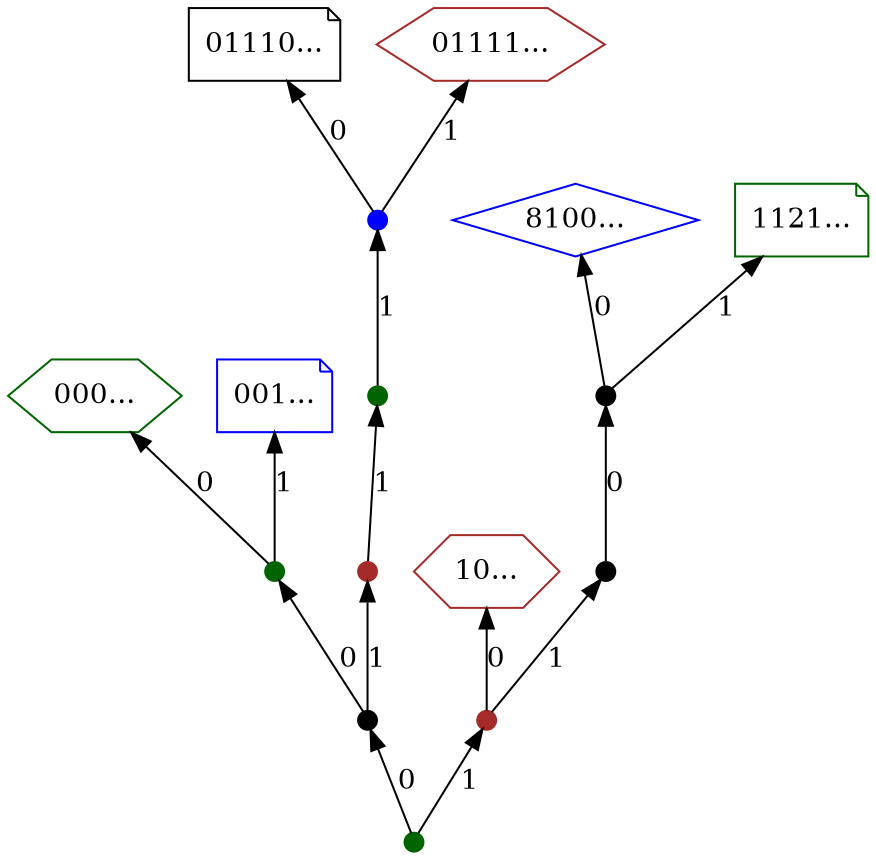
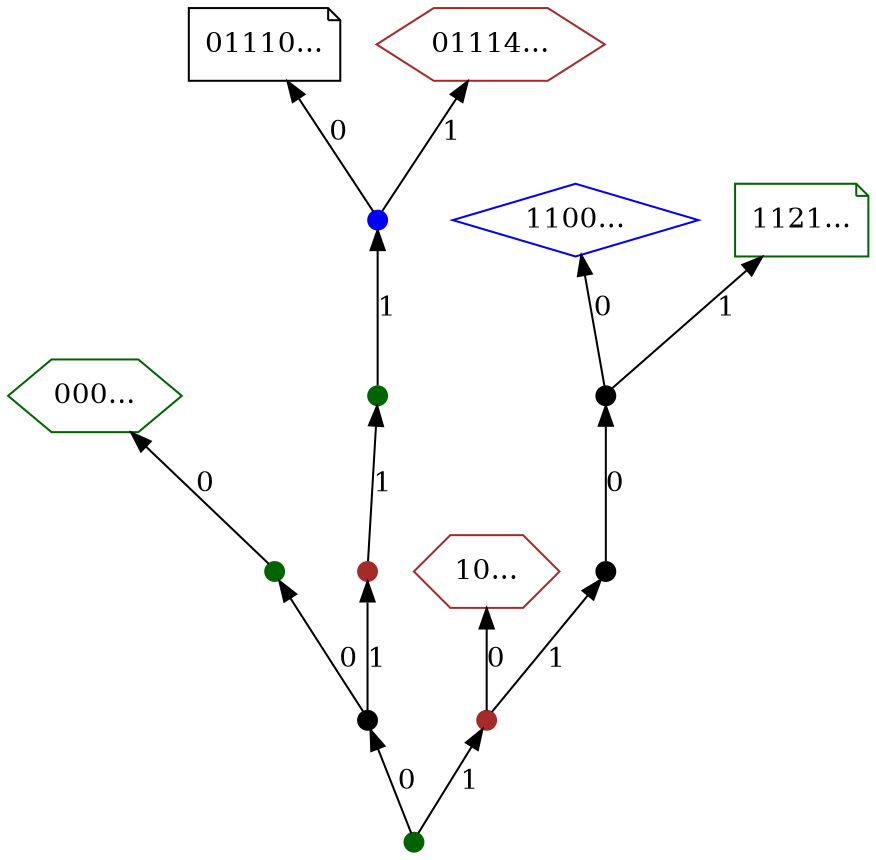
(491, 44) -> (491, 44)
(576, 220) -> (576, 220)
(275, 396) -> none
